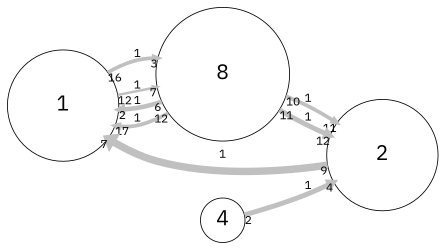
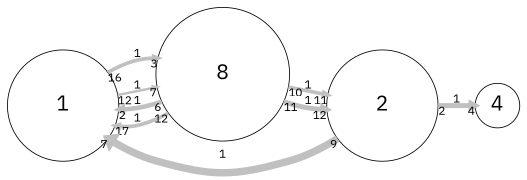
(288, 201) -> (455, 106)
